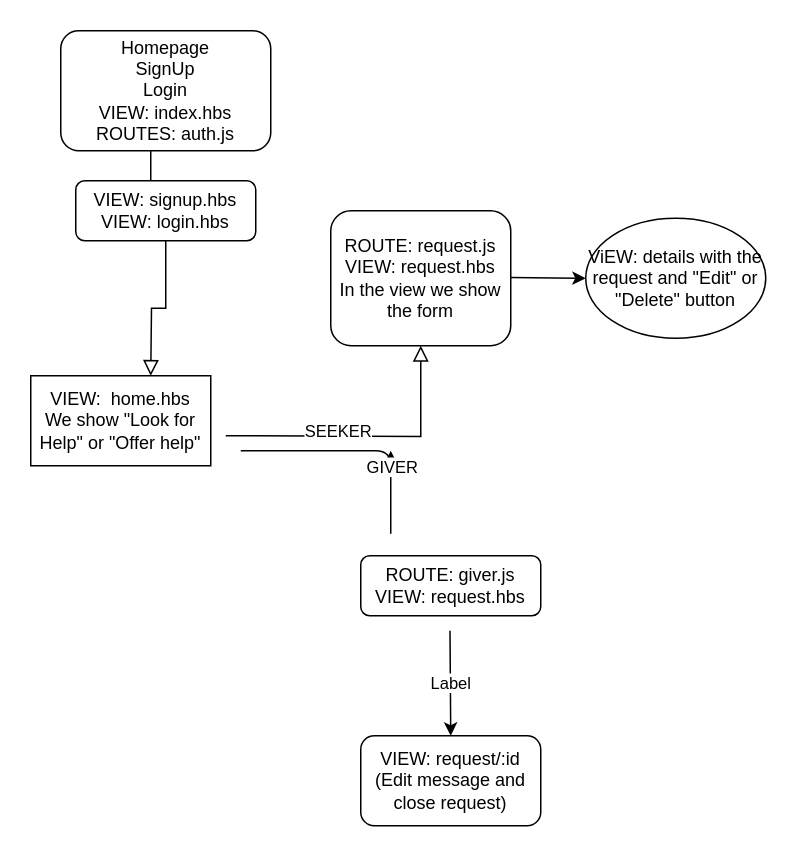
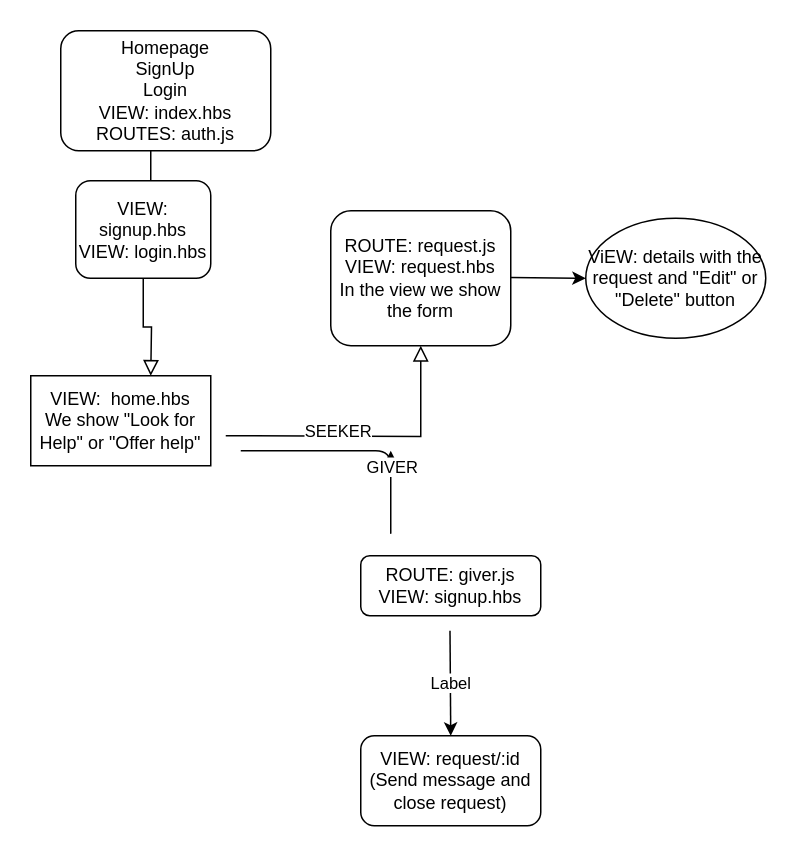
(166, 211) -> (143, 230)
(451, 586) -> (451, 586)
(451, 781) -> (451, 781)
